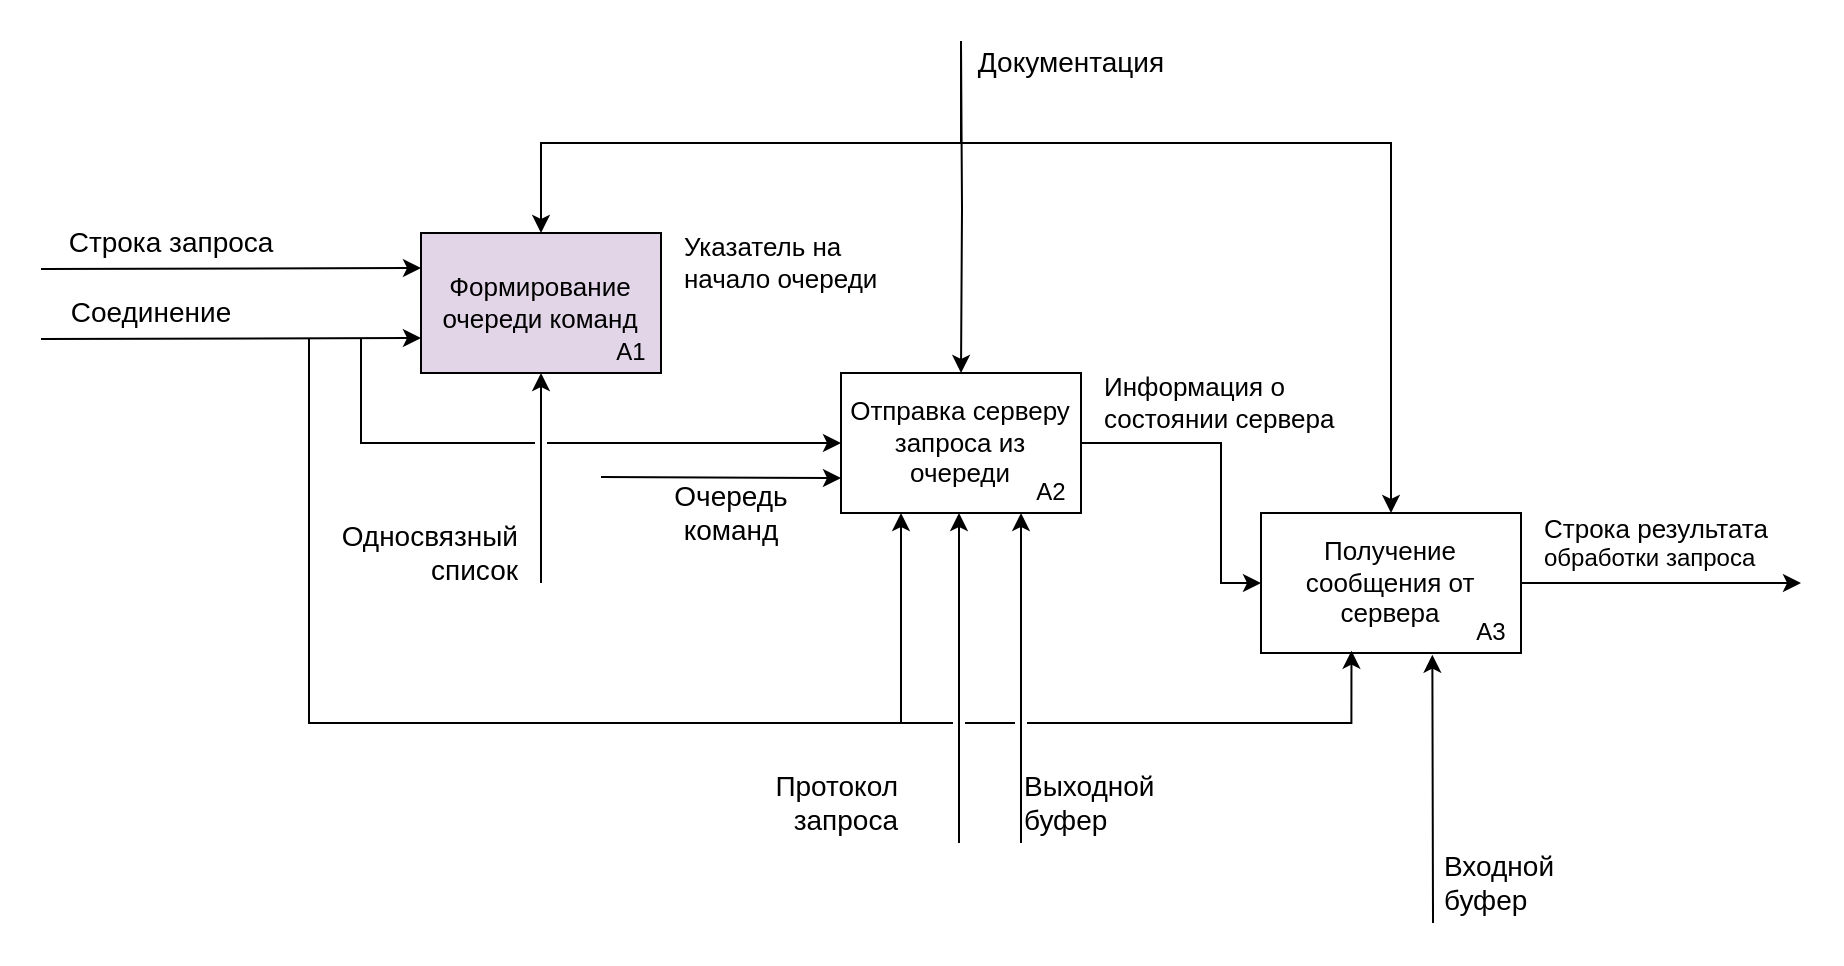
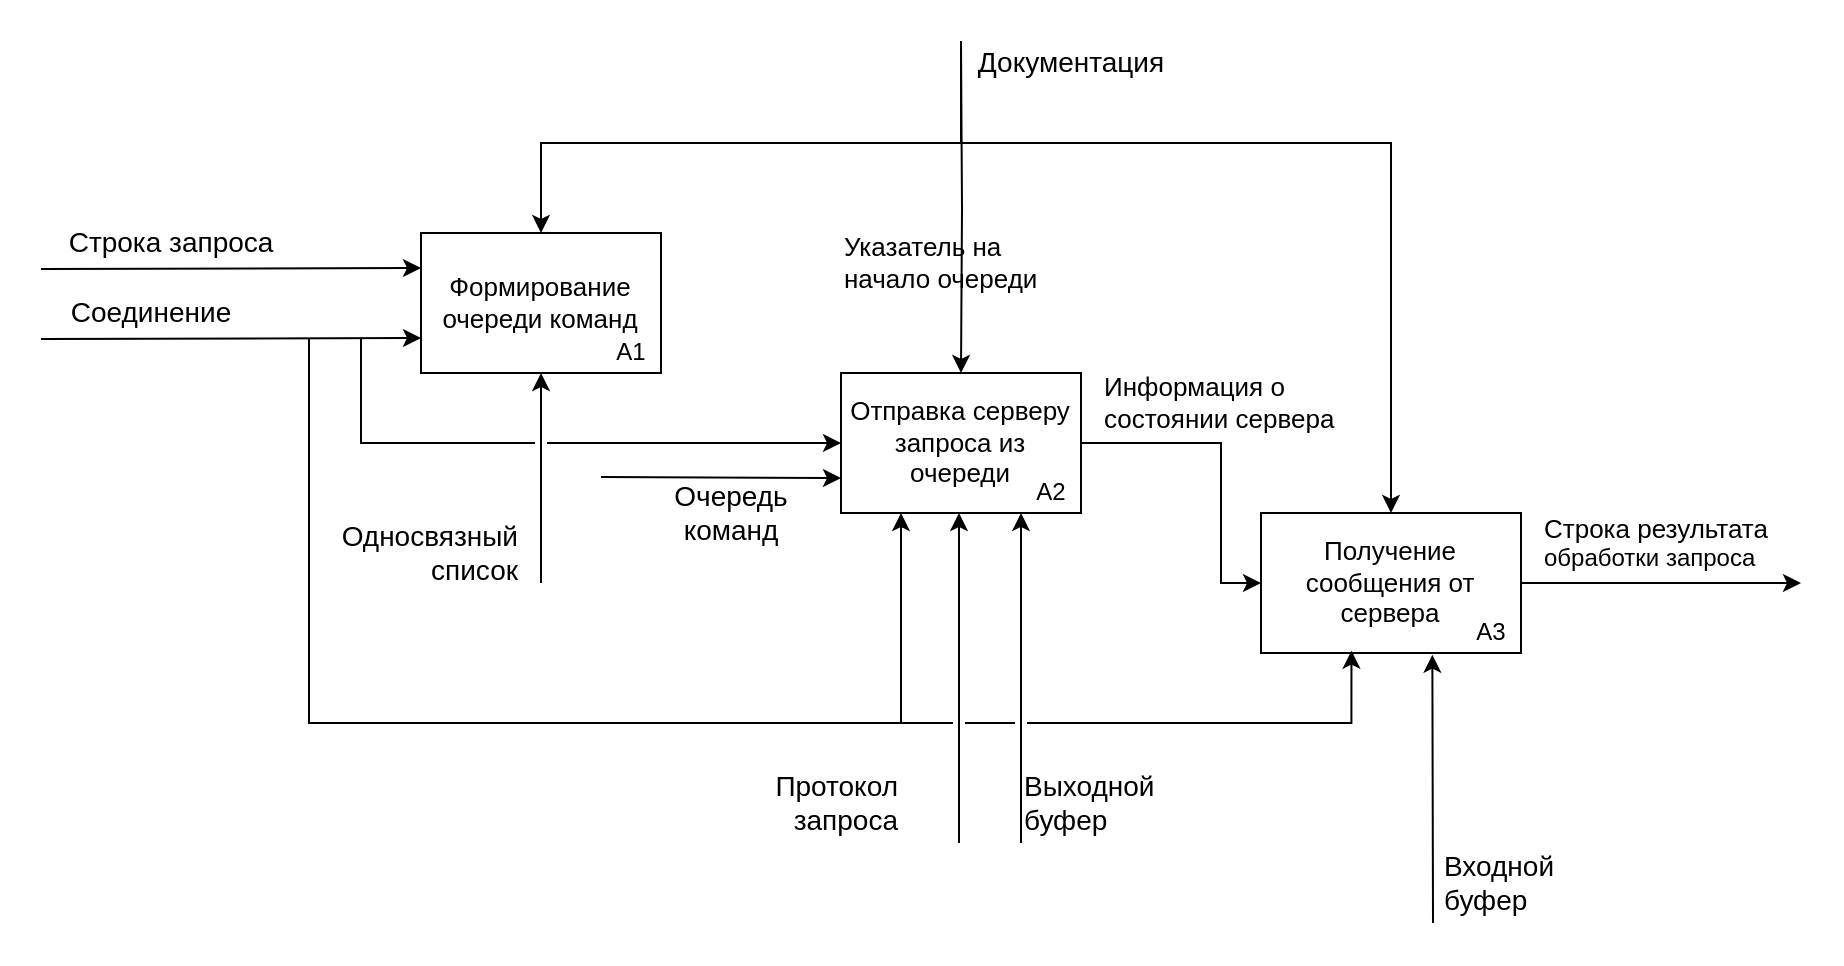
(791, 263) -> (951, 263)
(541, 303) -> (541, 303)
